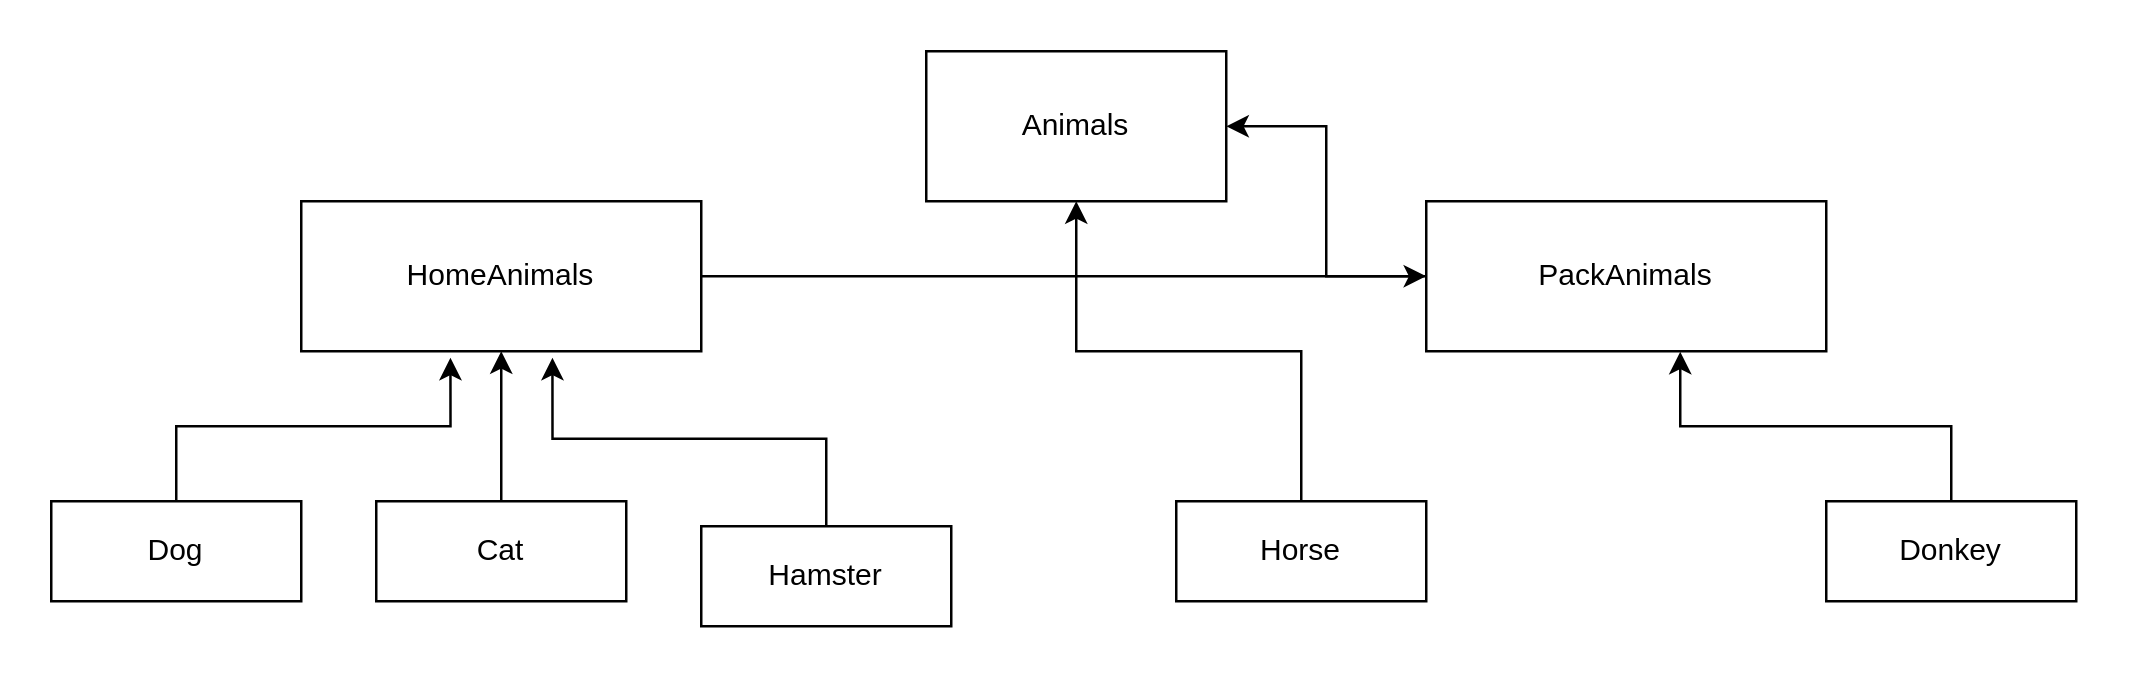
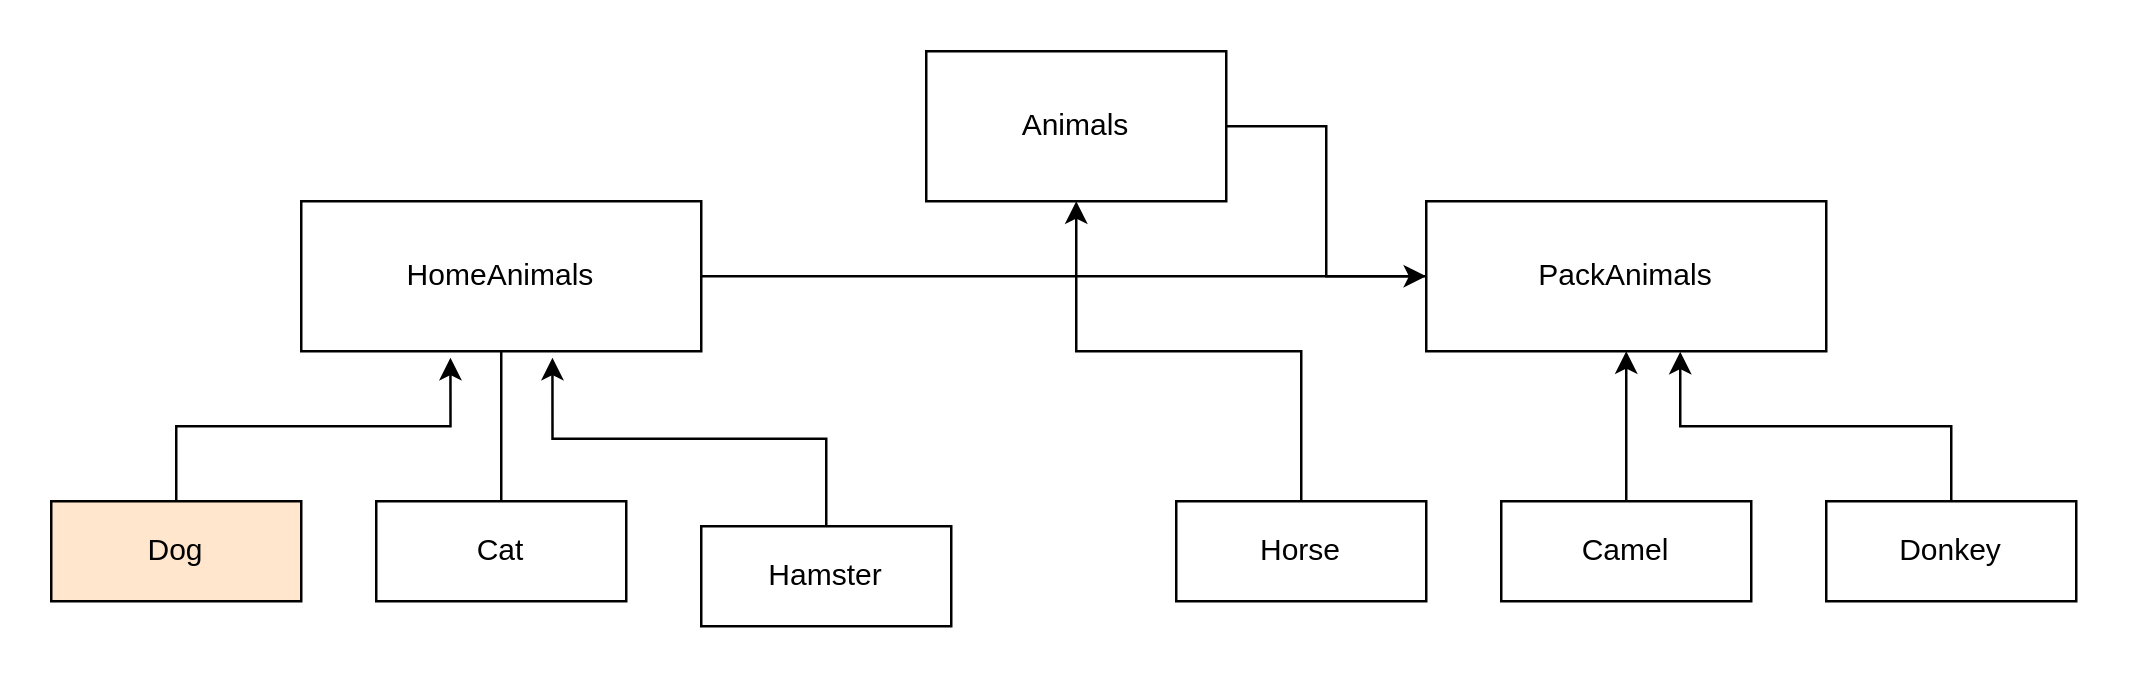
(1244, 126) -> (1237, 126)
(501, 369) -> (501, 362)
none -> (1626, 434)
(176, 551) -> (176, 551)
none -> (1626, 551)
